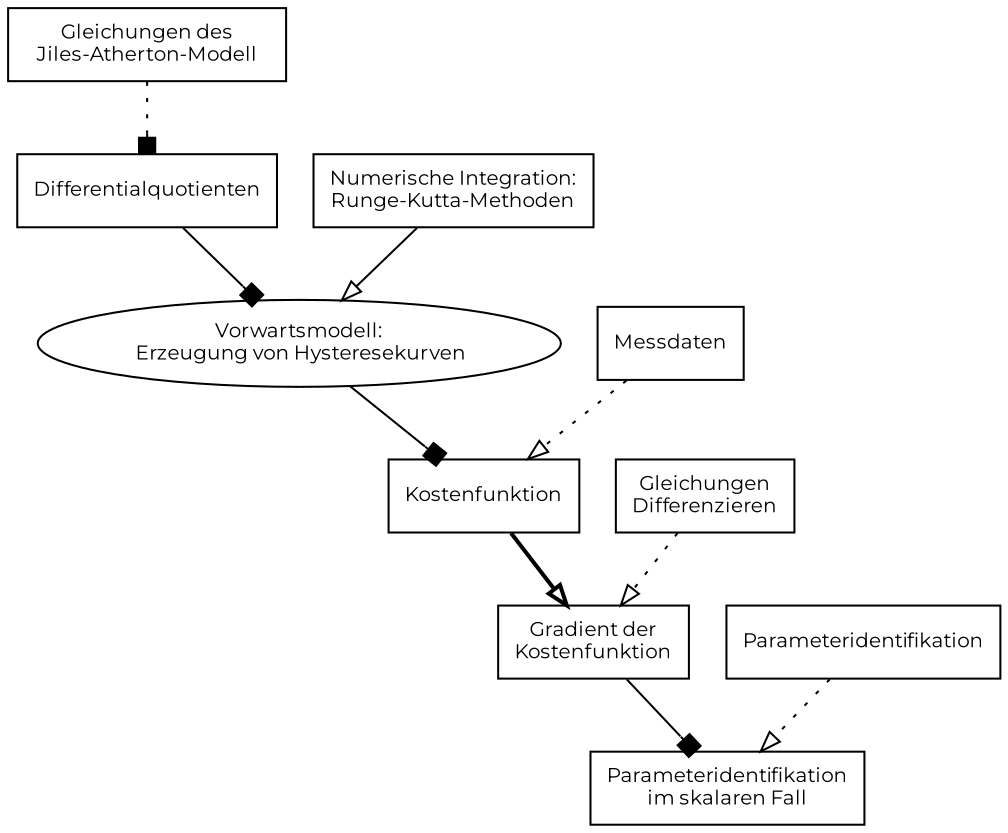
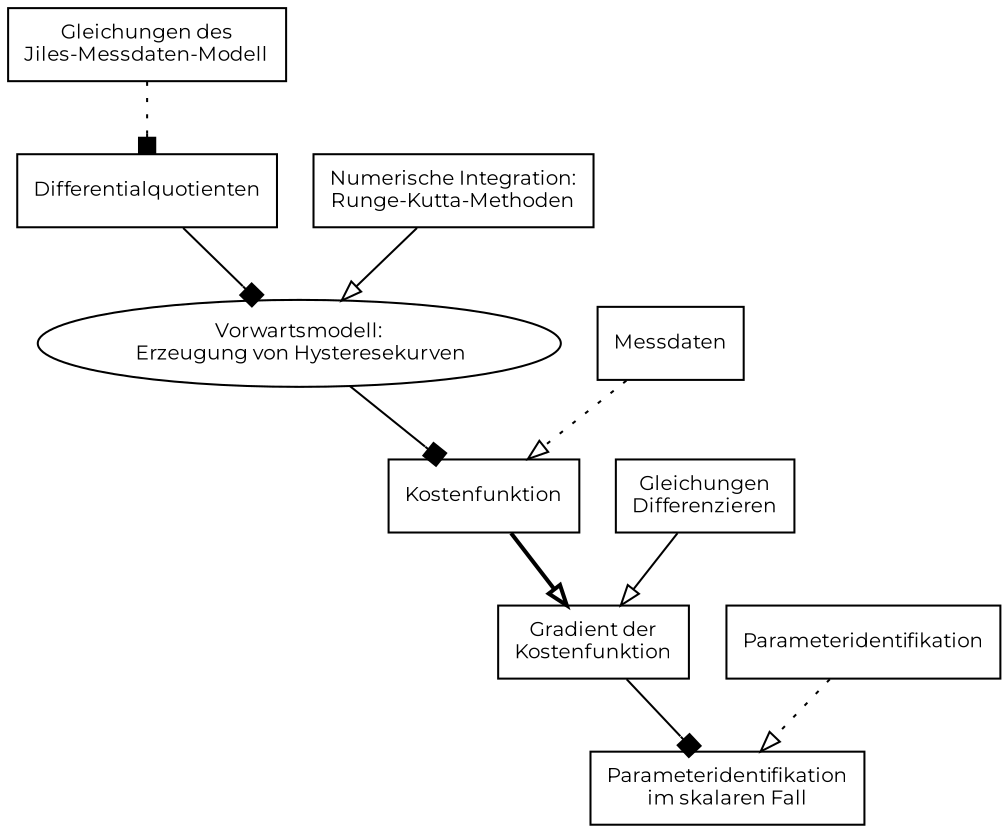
(147, 45) -> (147, 45)
(656, 561) -> (656, 561)
